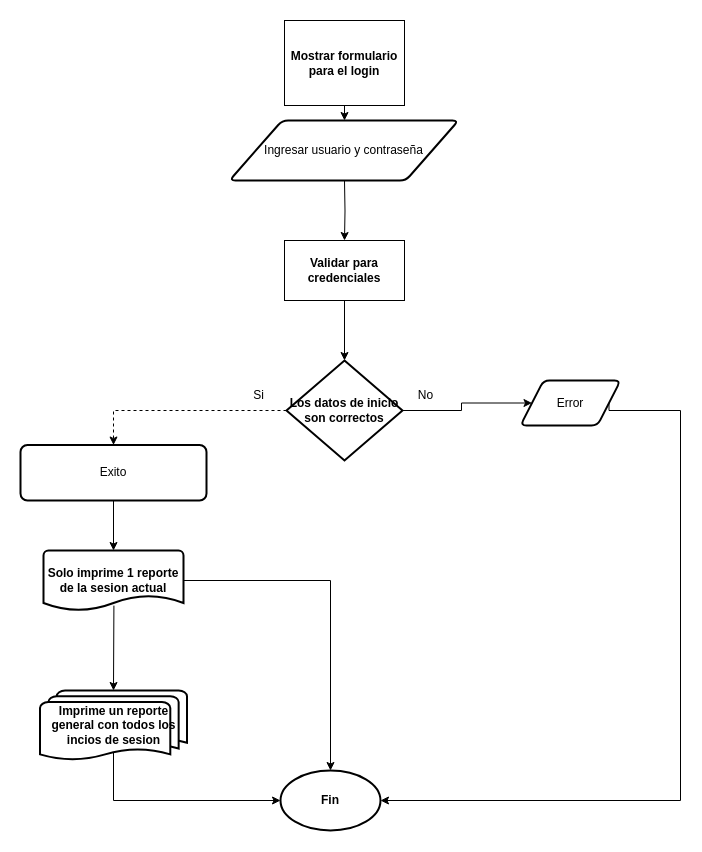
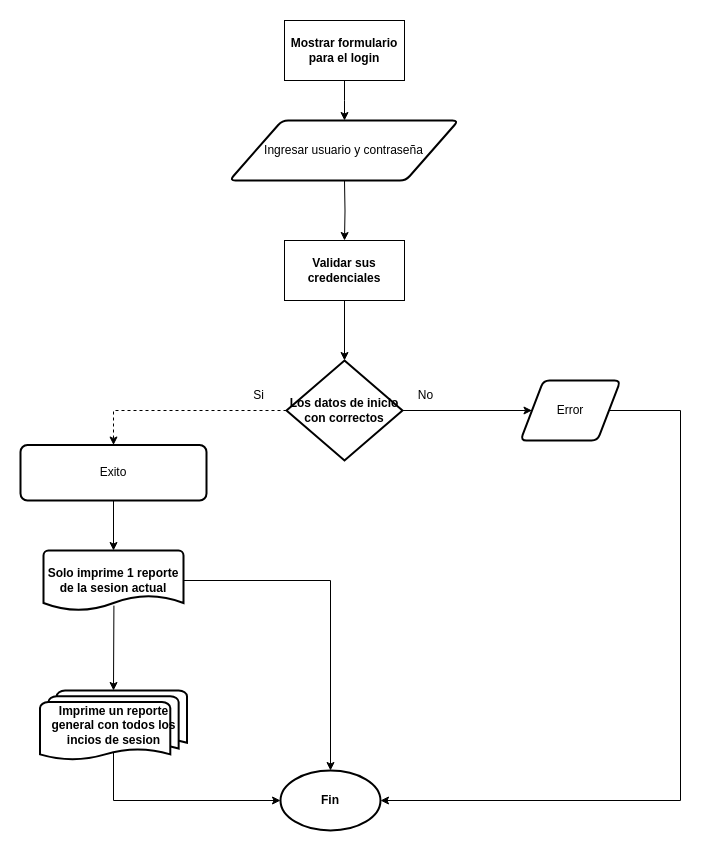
(345, 63) -> (345, 51)
(345, 271) -> (345, 271)
(571, 403) -> (571, 411)
(345, 411) -> (345, 411)
